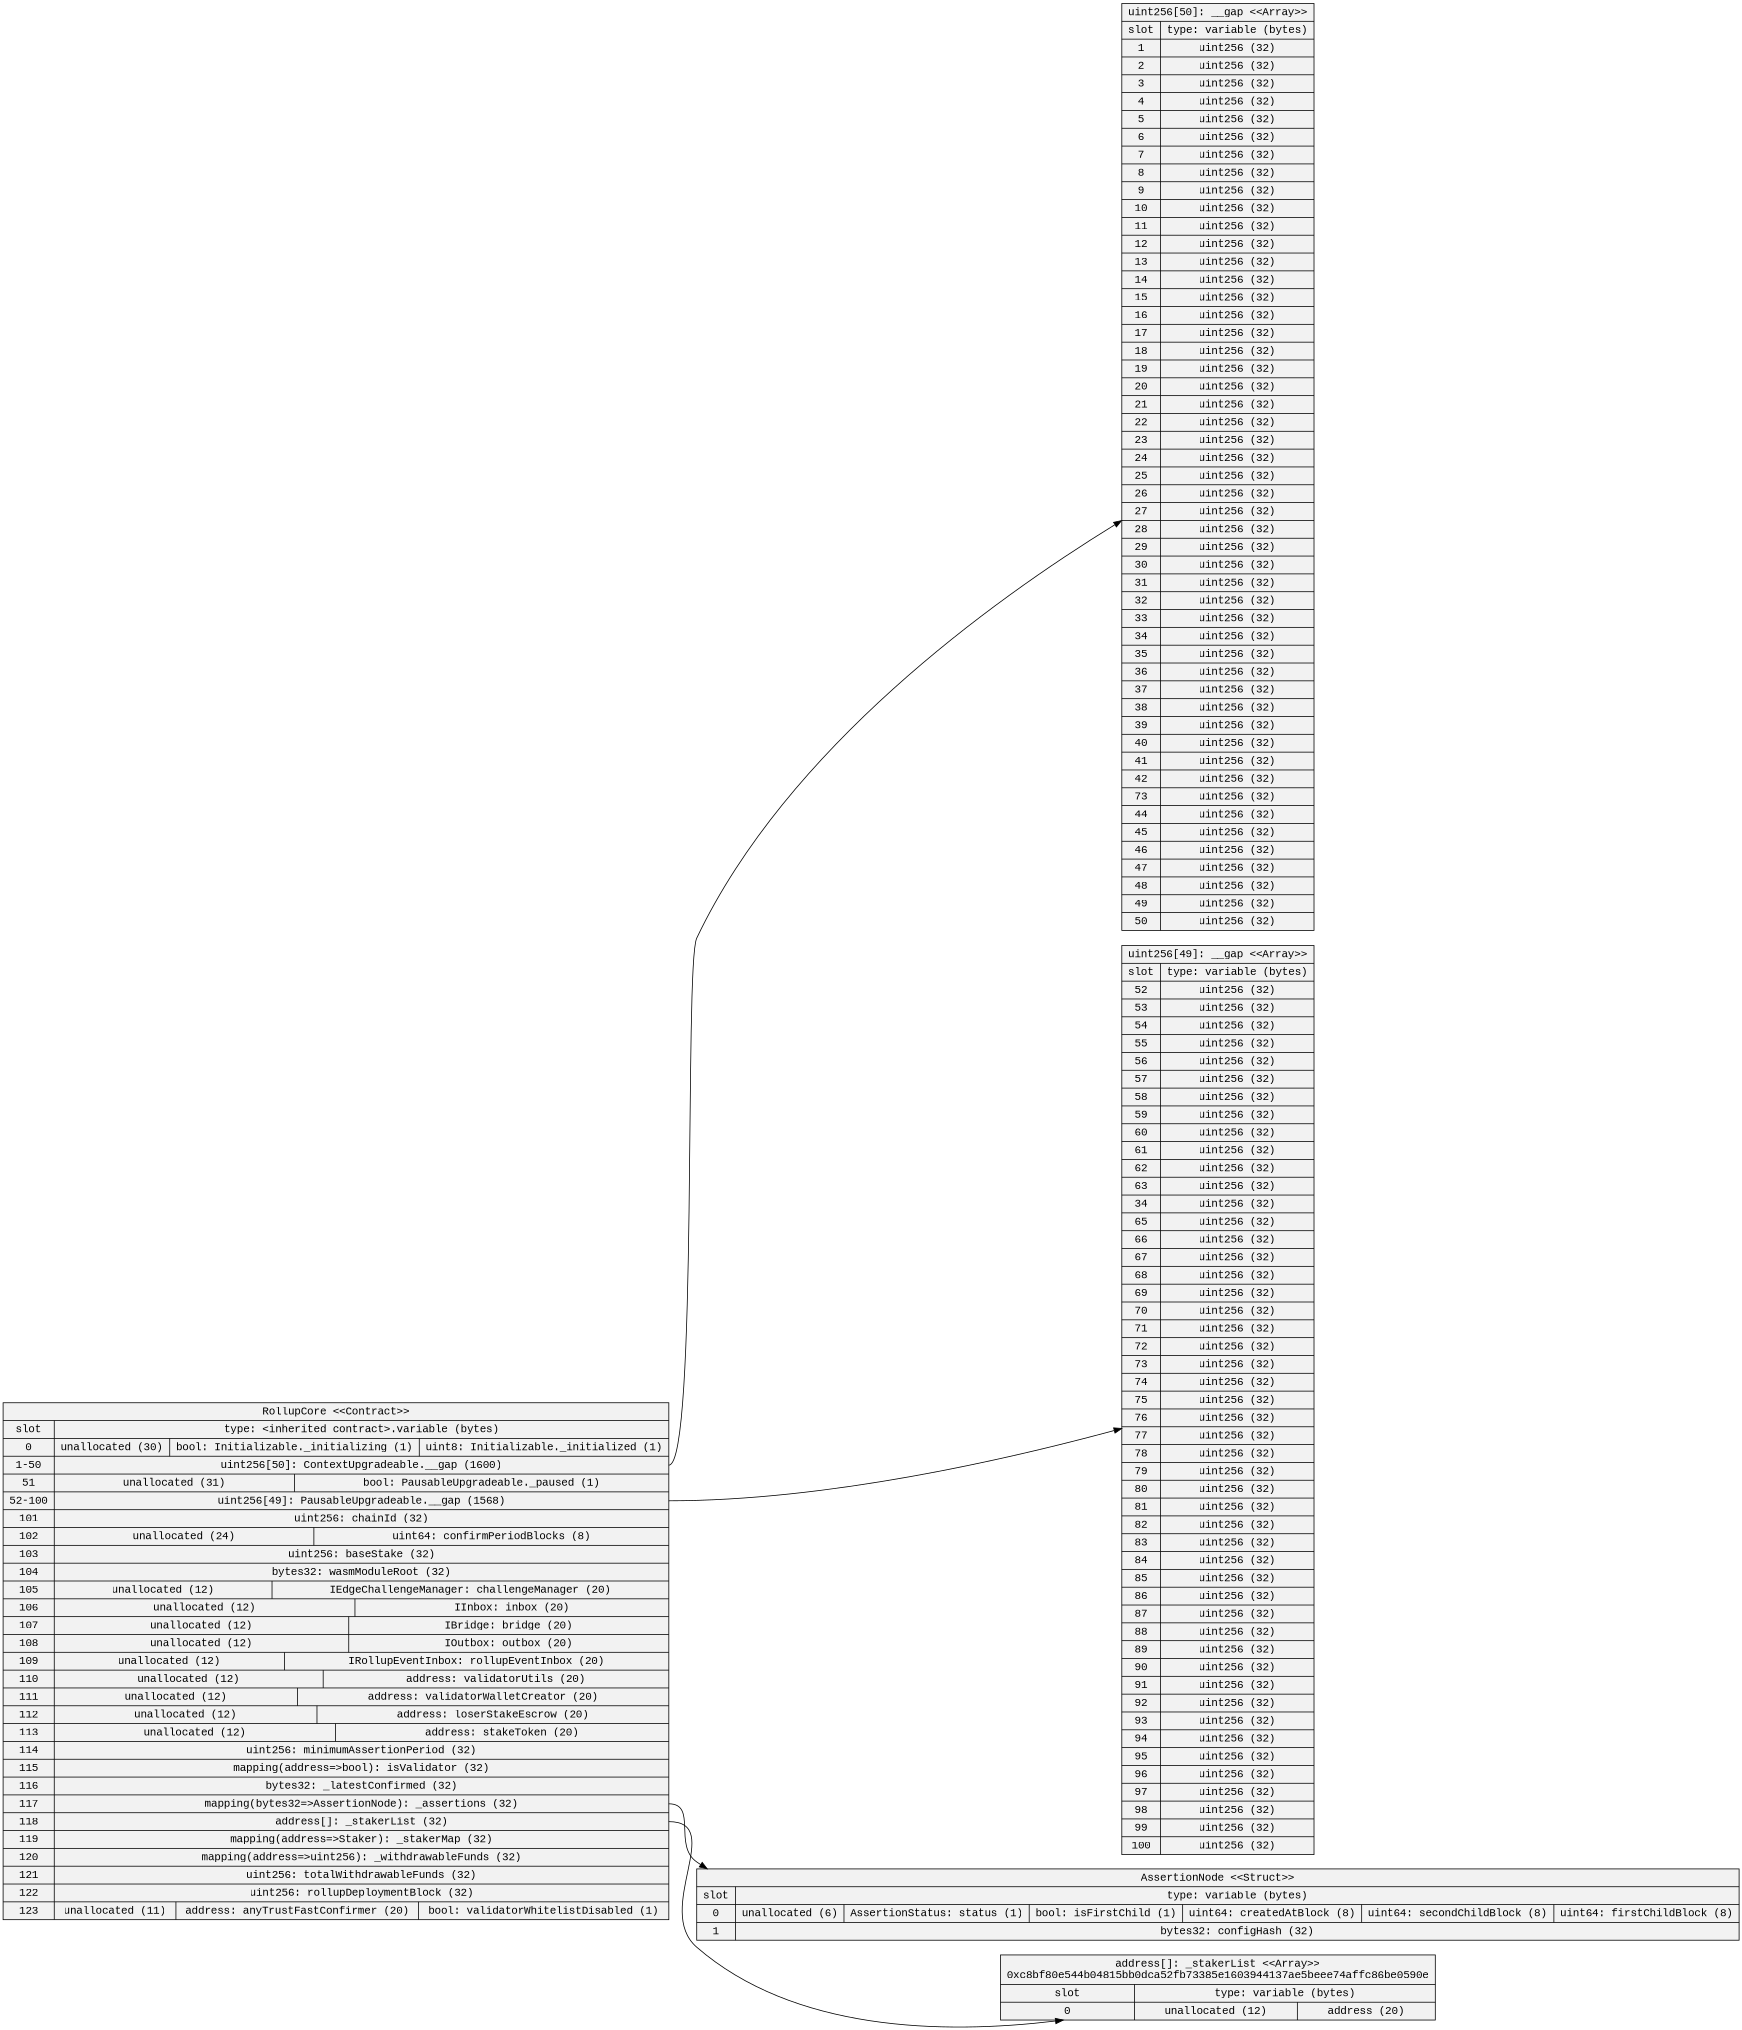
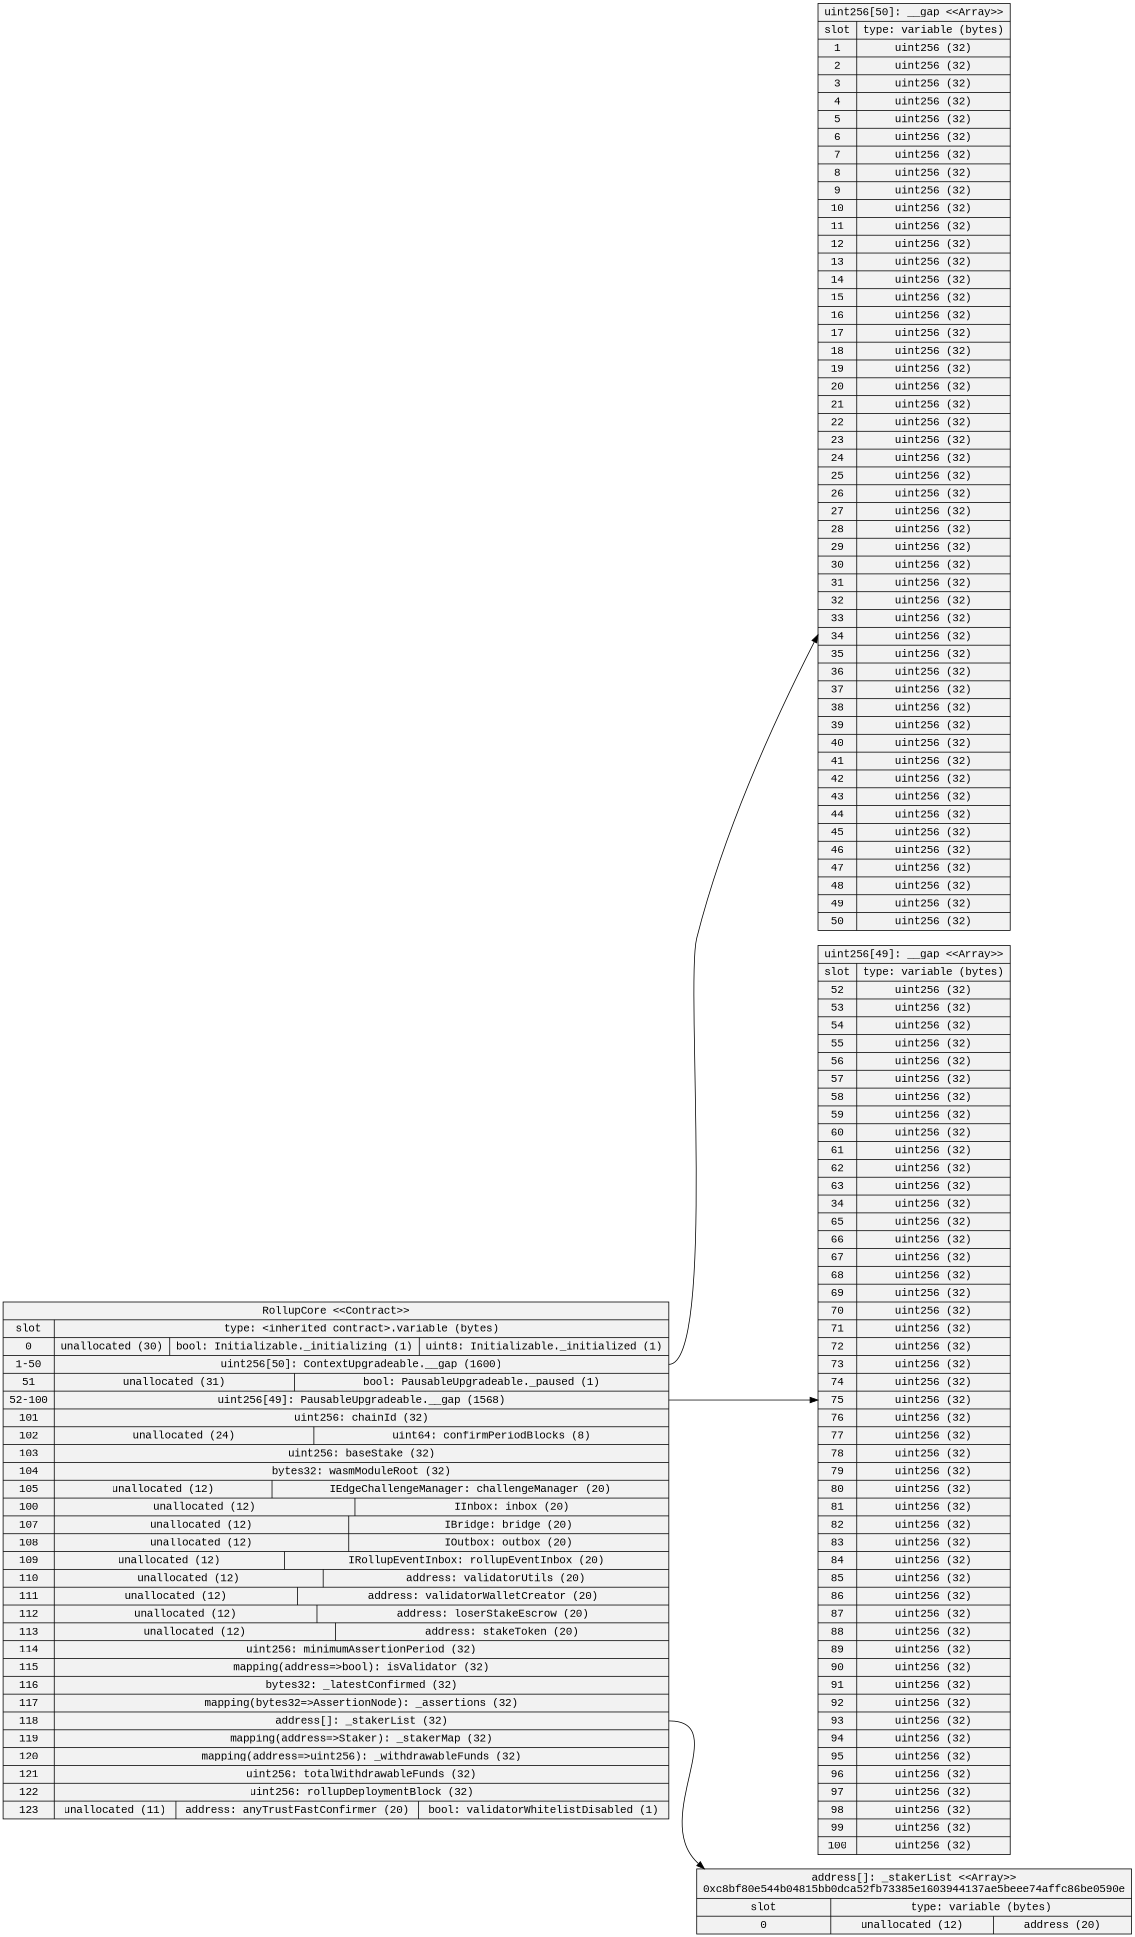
(1141, 796) -> (837, 796)
(29, 1607) -> (29, 1507)
(1218, 1905) -> none
